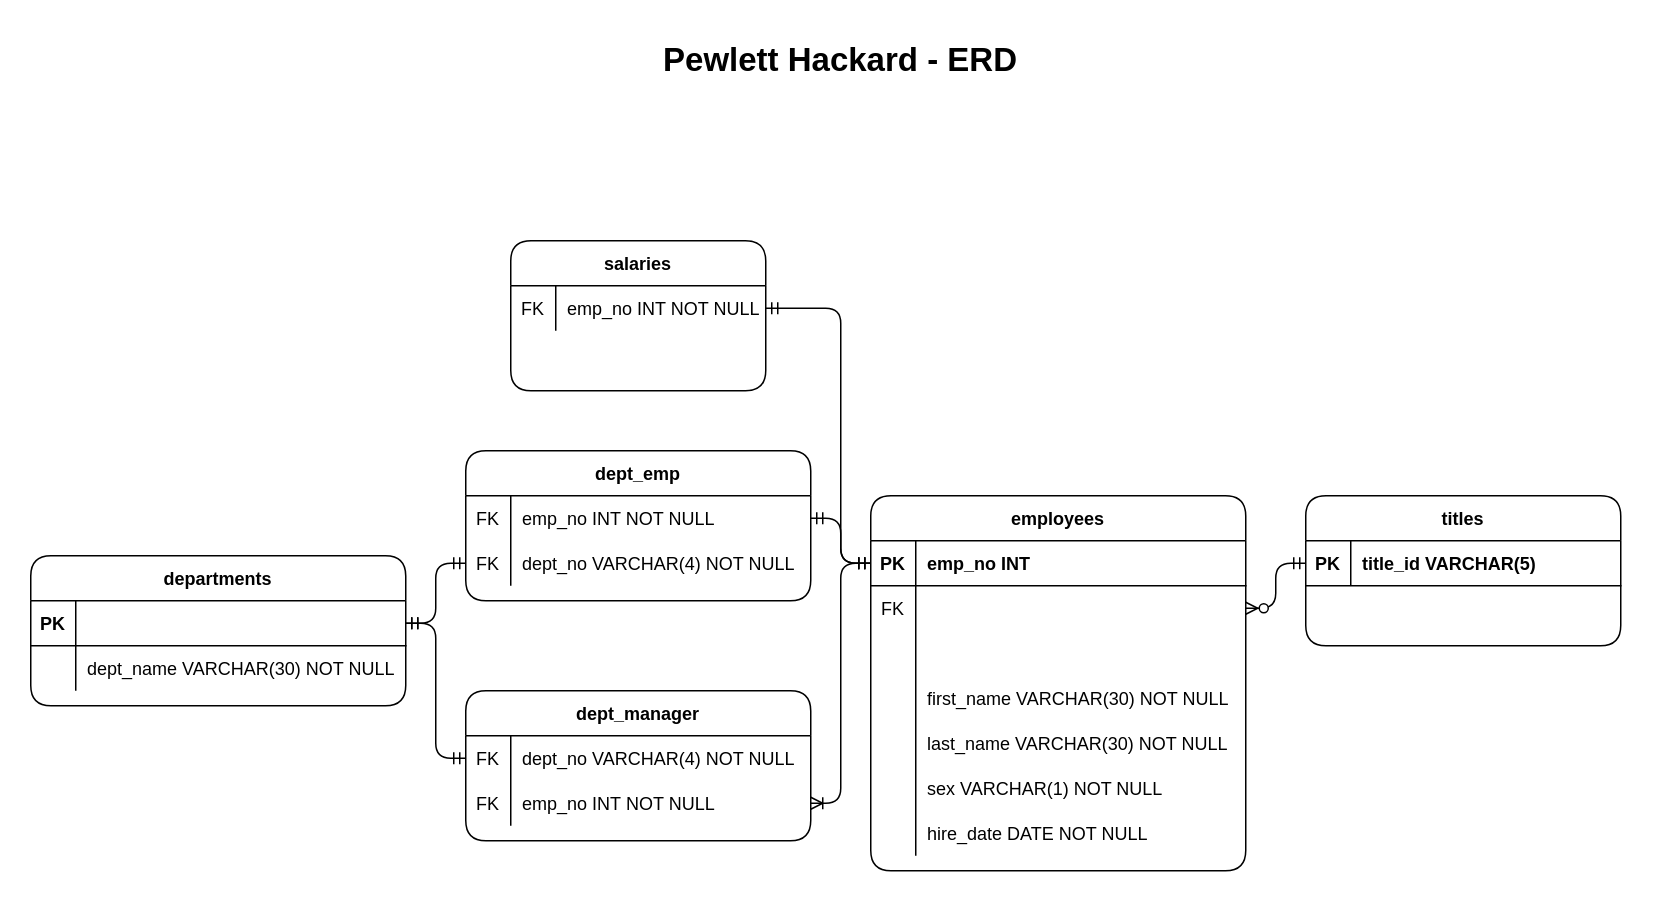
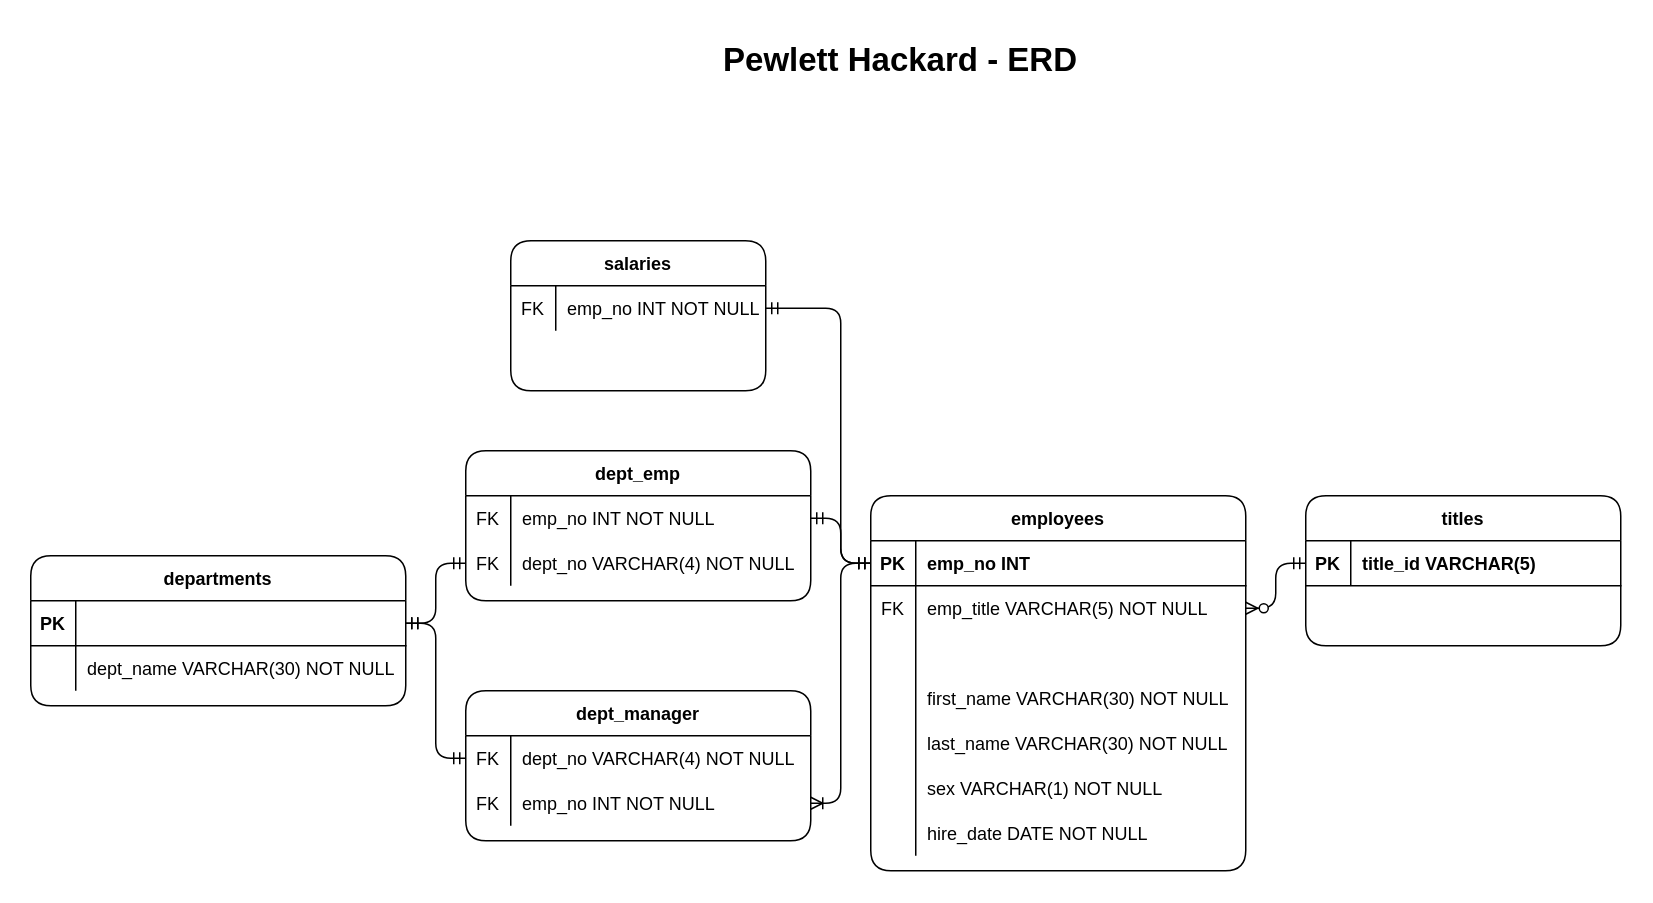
(841, 61) -> (901, 61)
none -> (1081, 608)
